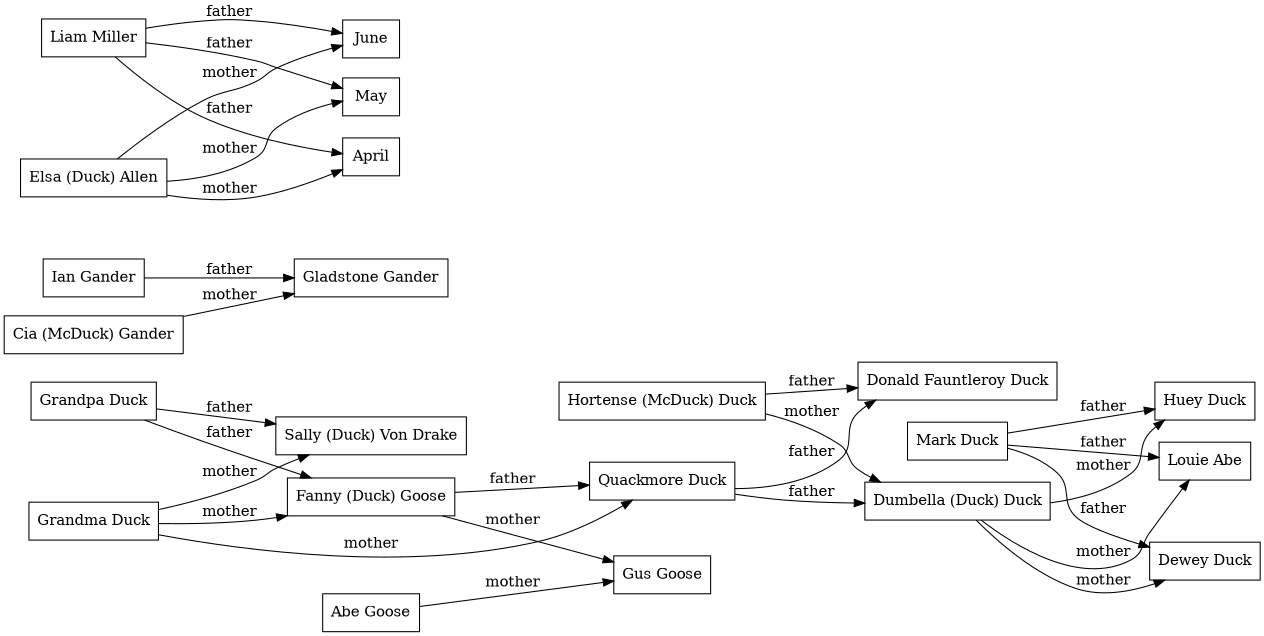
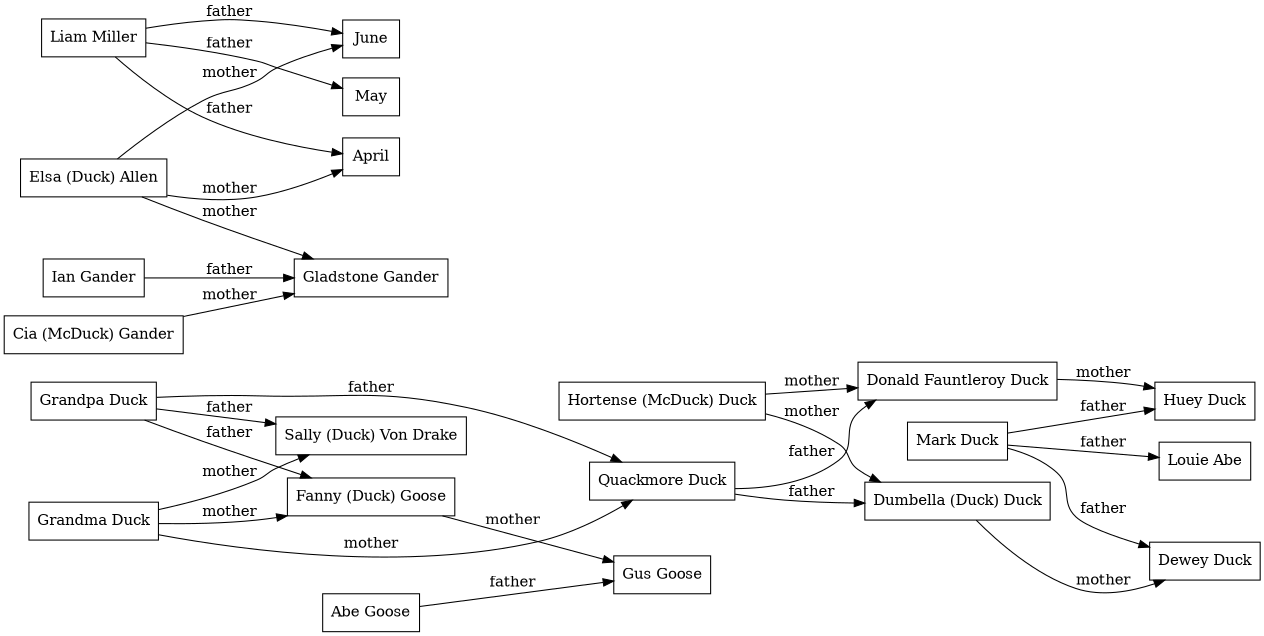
(258, 156) -> (222, 227)
(812, 382) -> (812, 382)
(1117, 482) -> (1101, 381)
(517, 489) -> (389, 396)
(1095, 568) -> none
(513, 583) -> (513, 583)
